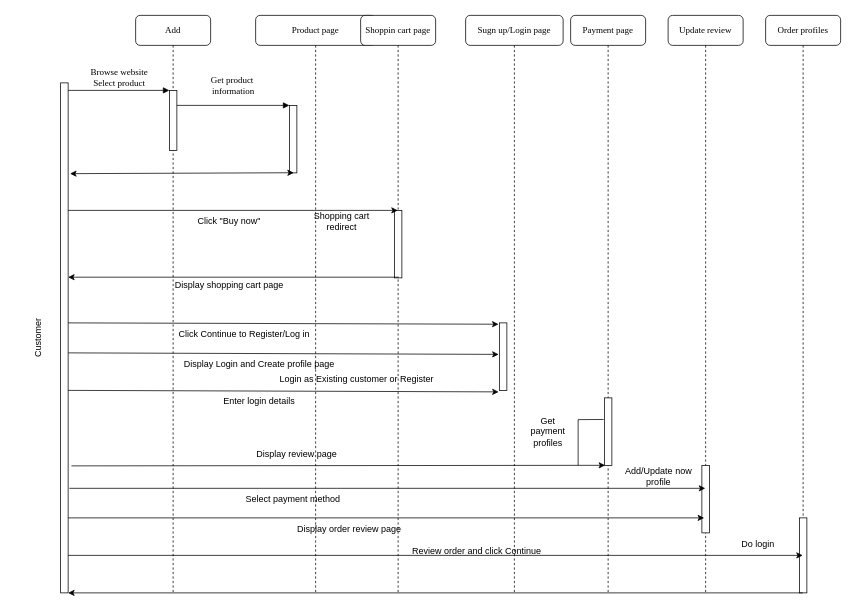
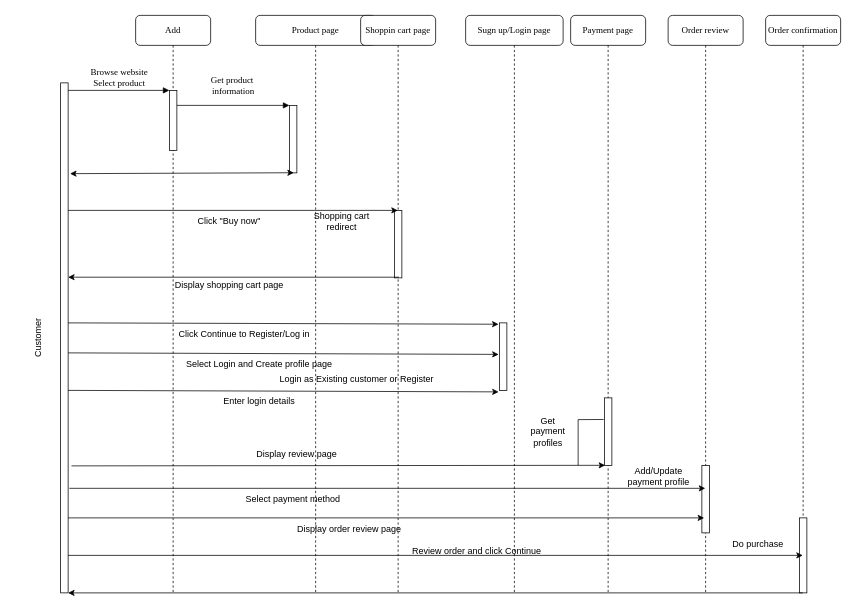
(705, 30) -> (705, 30)
(803, 30) -> (803, 30)
(259, 364) -> (259, 364)
(659, 477) -> (659, 477)
(758, 544) -> (758, 544)
